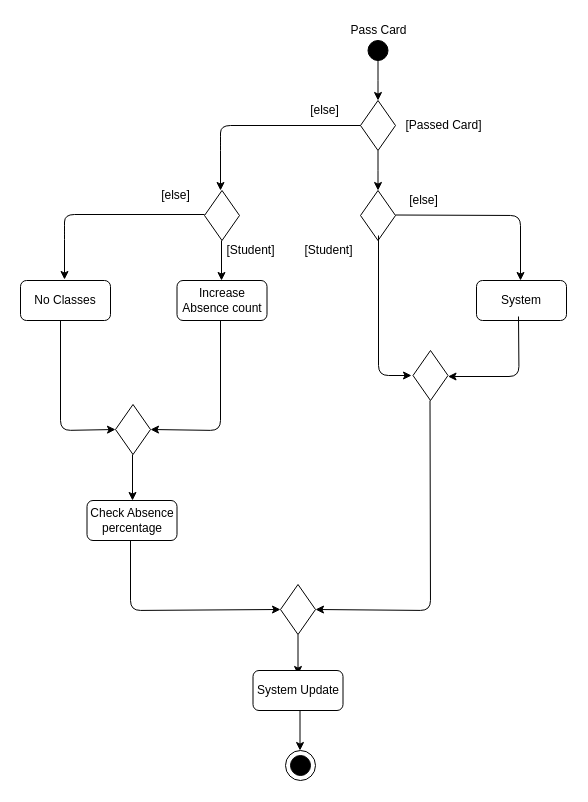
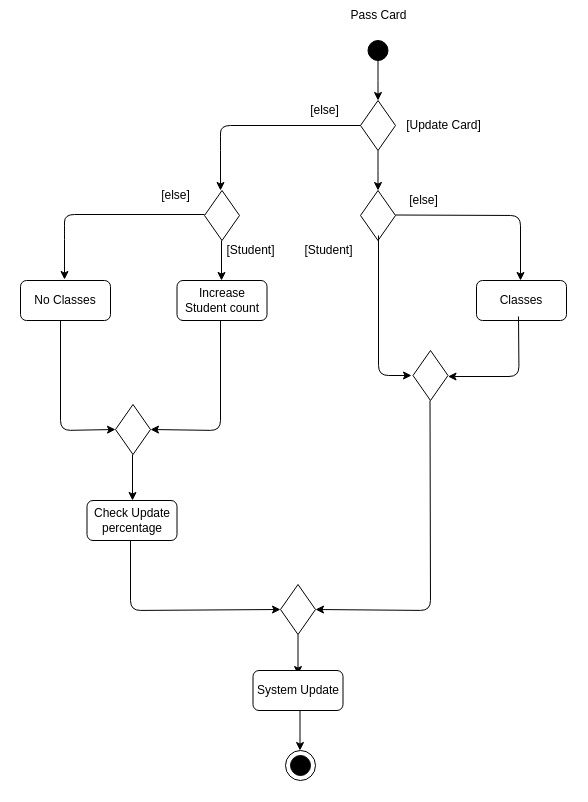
(378, 31) -> (378, 16)
(444, 126) -> (444, 126)
(223, 301) -> (223, 301)
(522, 301) -> (522, 301)
(133, 521) -> (133, 521)
